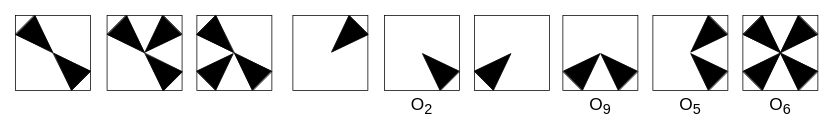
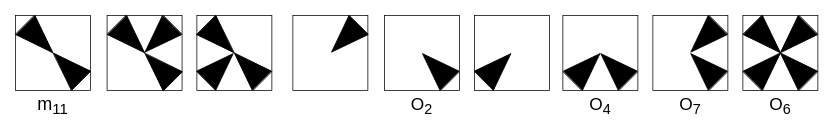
none -> (53, 105)
(600, 105) -> (600, 105)
(690, 105) -> (690, 105)
